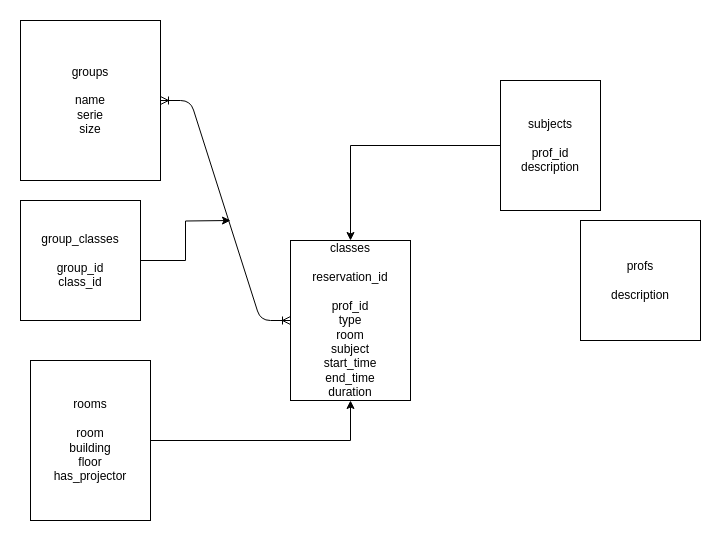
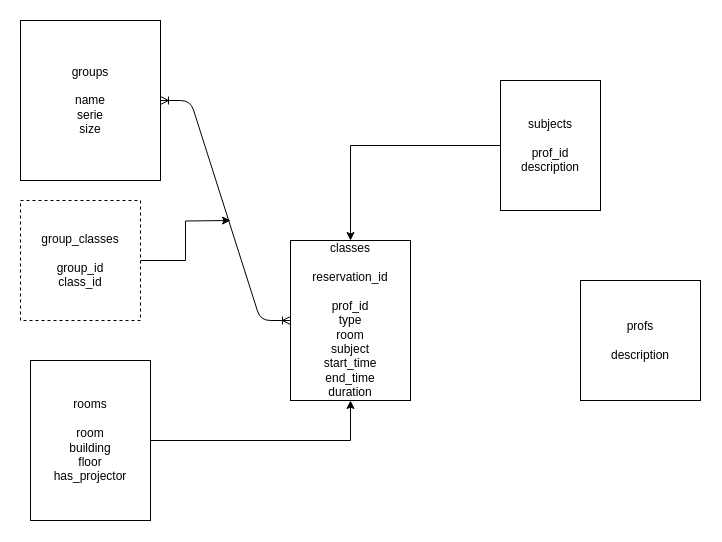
(81, 261) -> (81, 261)
(641, 281) -> (641, 341)
